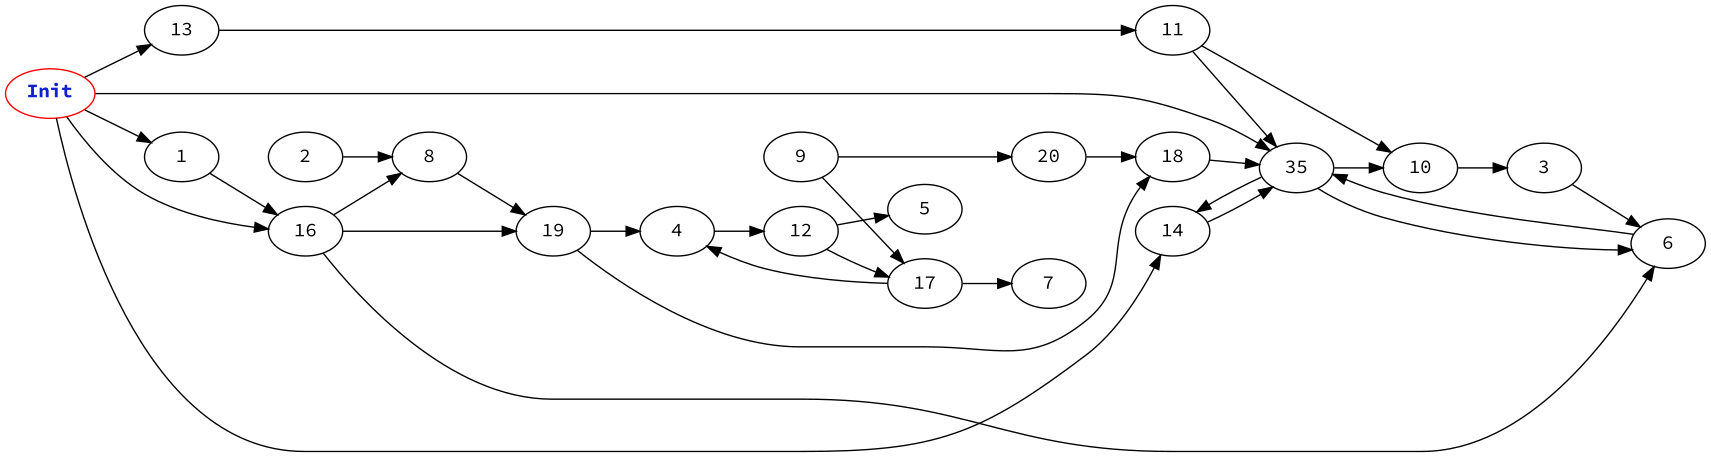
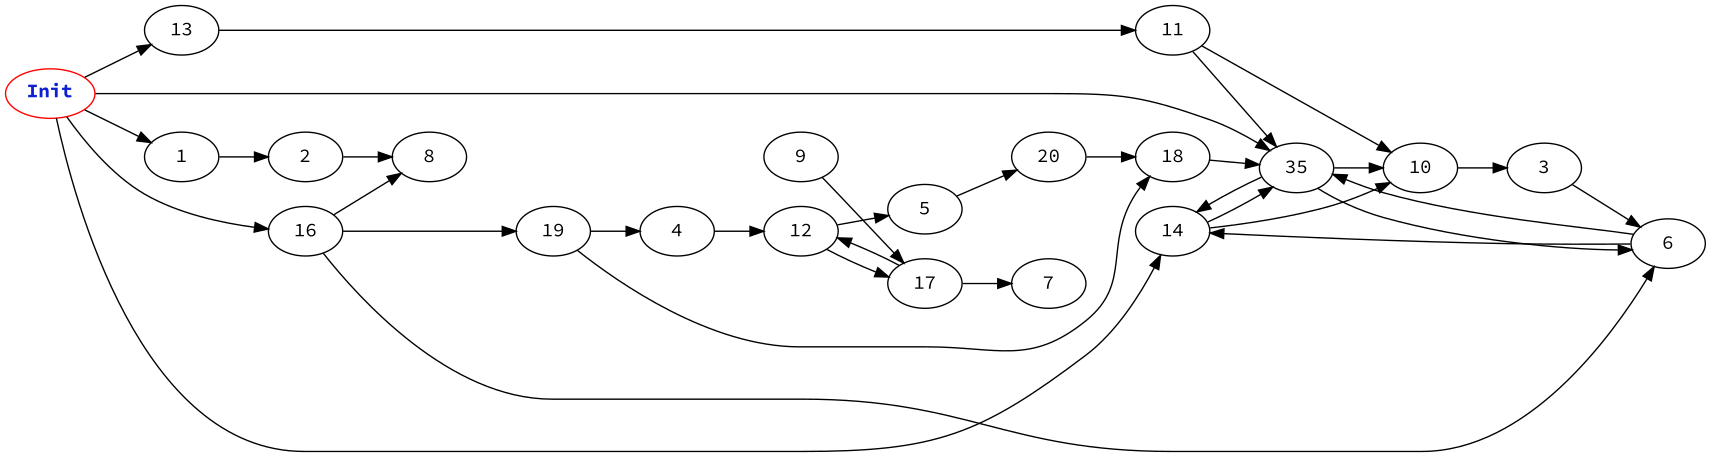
(918, 157) -> (981, 186)
(238, 190) -> (237, 157)
(485, 190) -> none
none -> (1295, 215)
none -> (1427, 242)
(802, 276) -> (875, 254)
